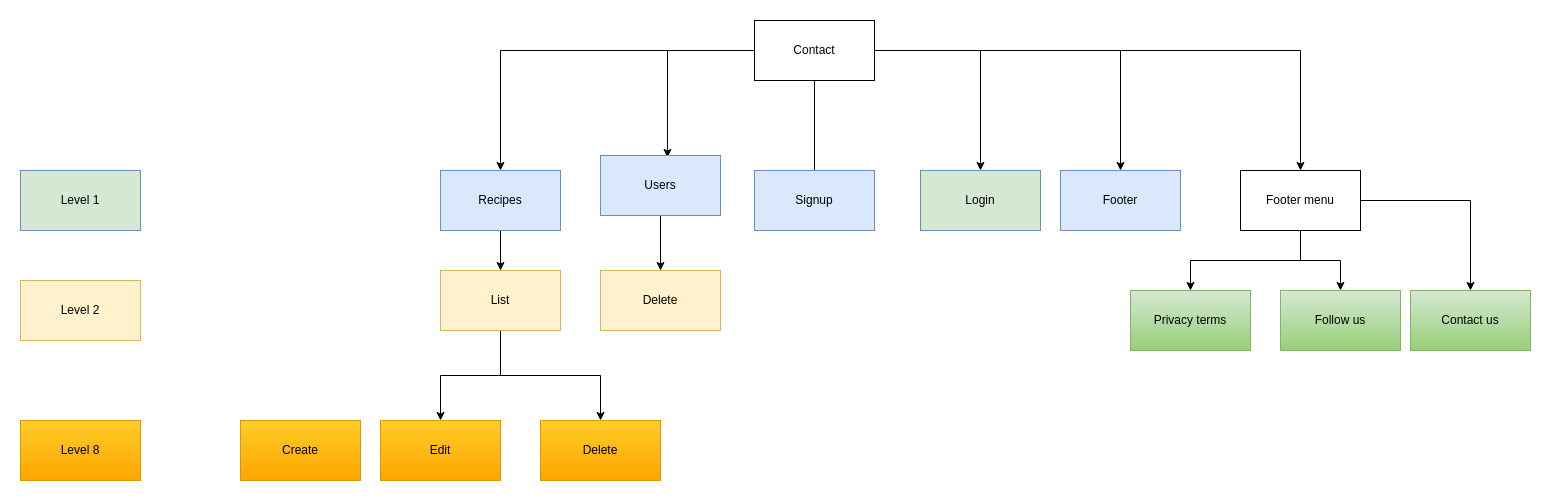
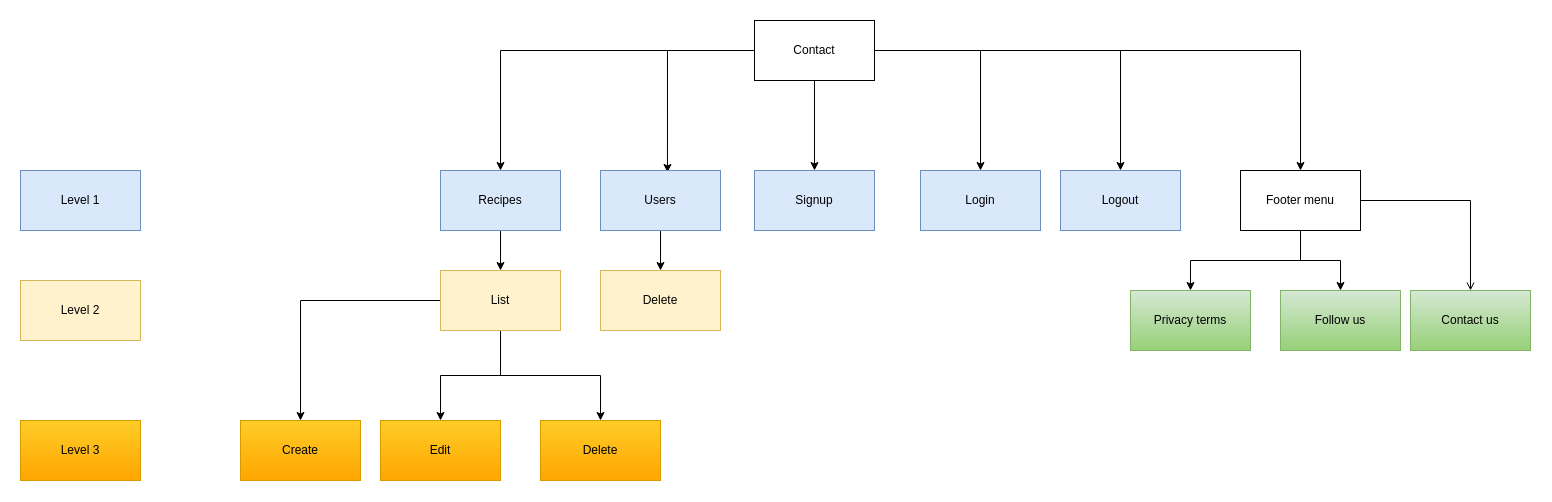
(815, 165) -> (815, 162)
(661, 186) -> (661, 201)
(81, 201) -> (81, 201)
(981, 201) -> (981, 201)
(1121, 201) -> (1121, 201)
(1471, 282) -> (1471, 284)
none -> (315, 301)
(81, 451) -> (81, 451)
